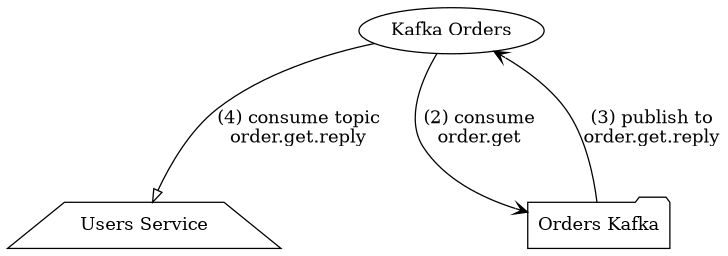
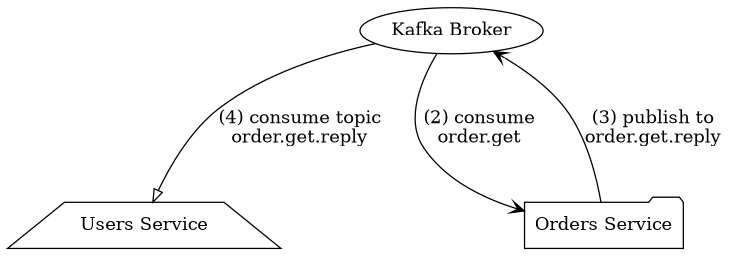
(452, 31) -> (452, 31)
(599, 225) -> (604, 225)
